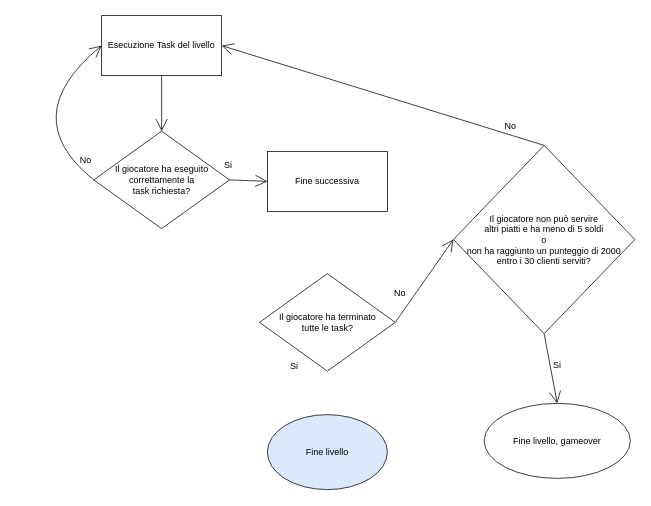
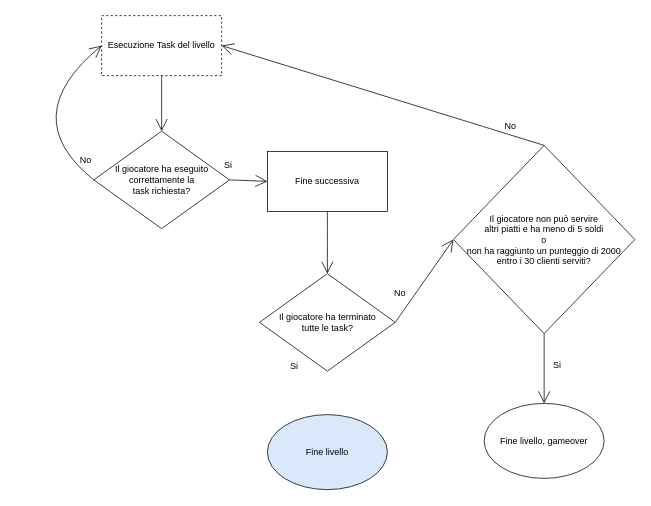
(162, 45) -> (162, 45)
none -> (327, 242)
(557, 441) -> (544, 441)
